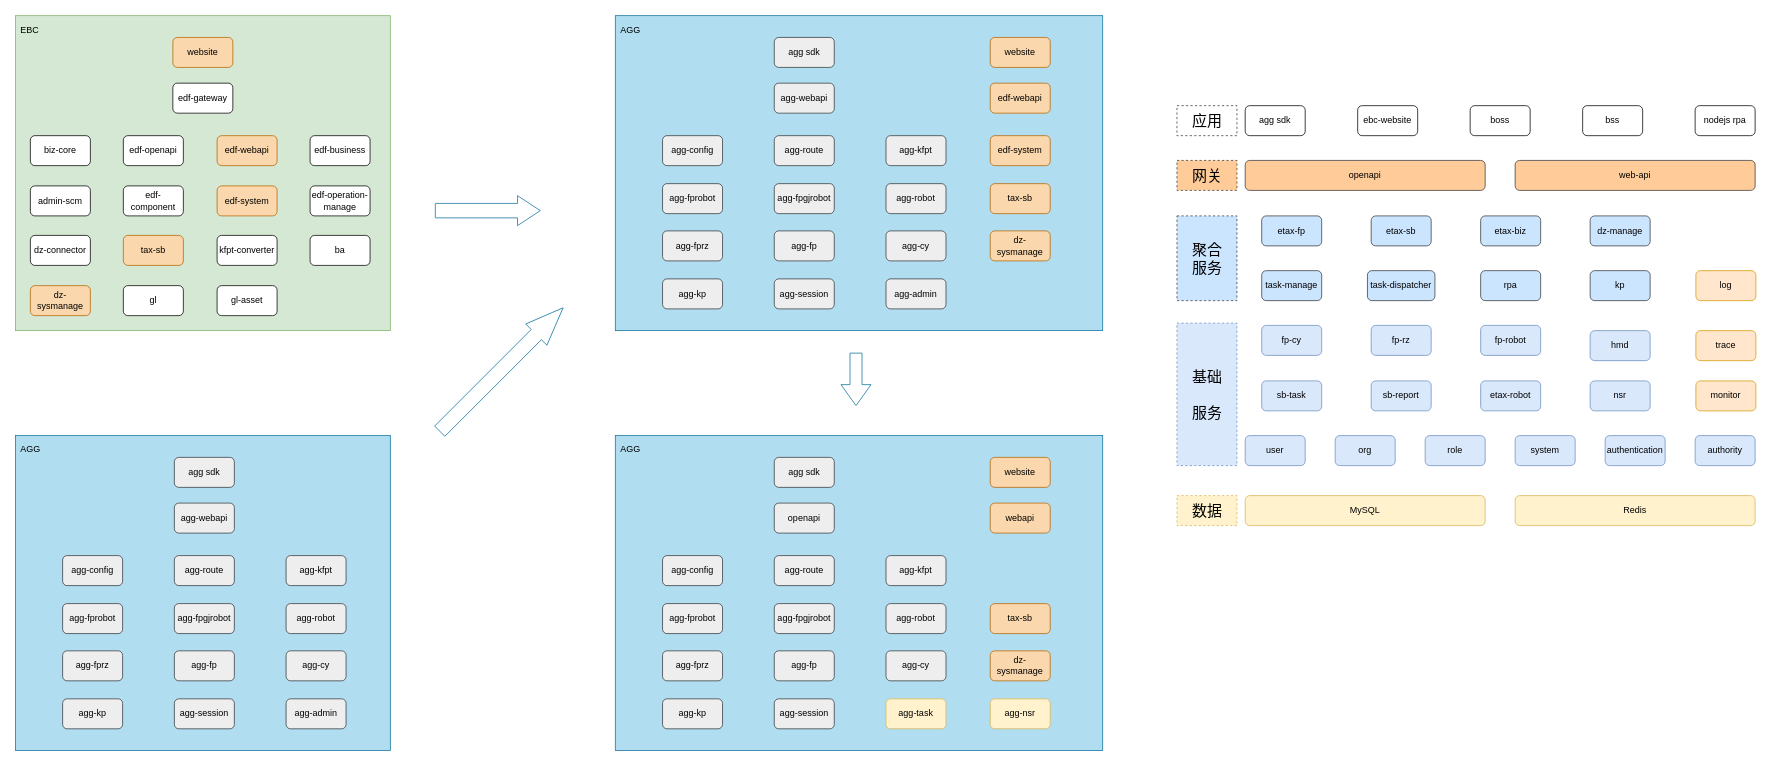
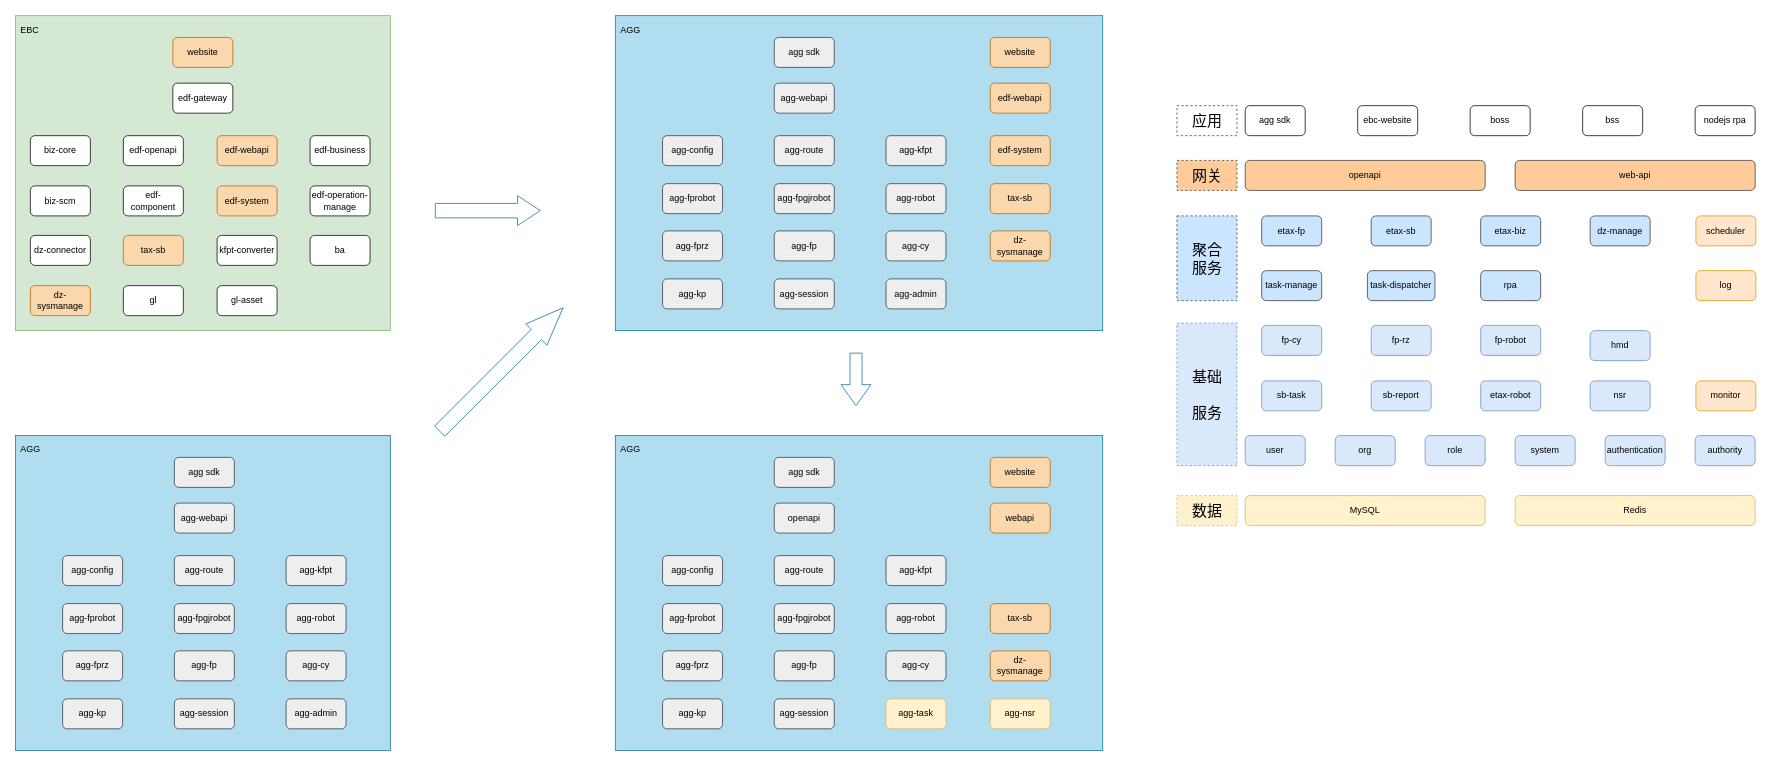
(60, 201) -> (60, 201)
none -> (1726, 231)
(1620, 285) -> none
(1726, 345) -> none
